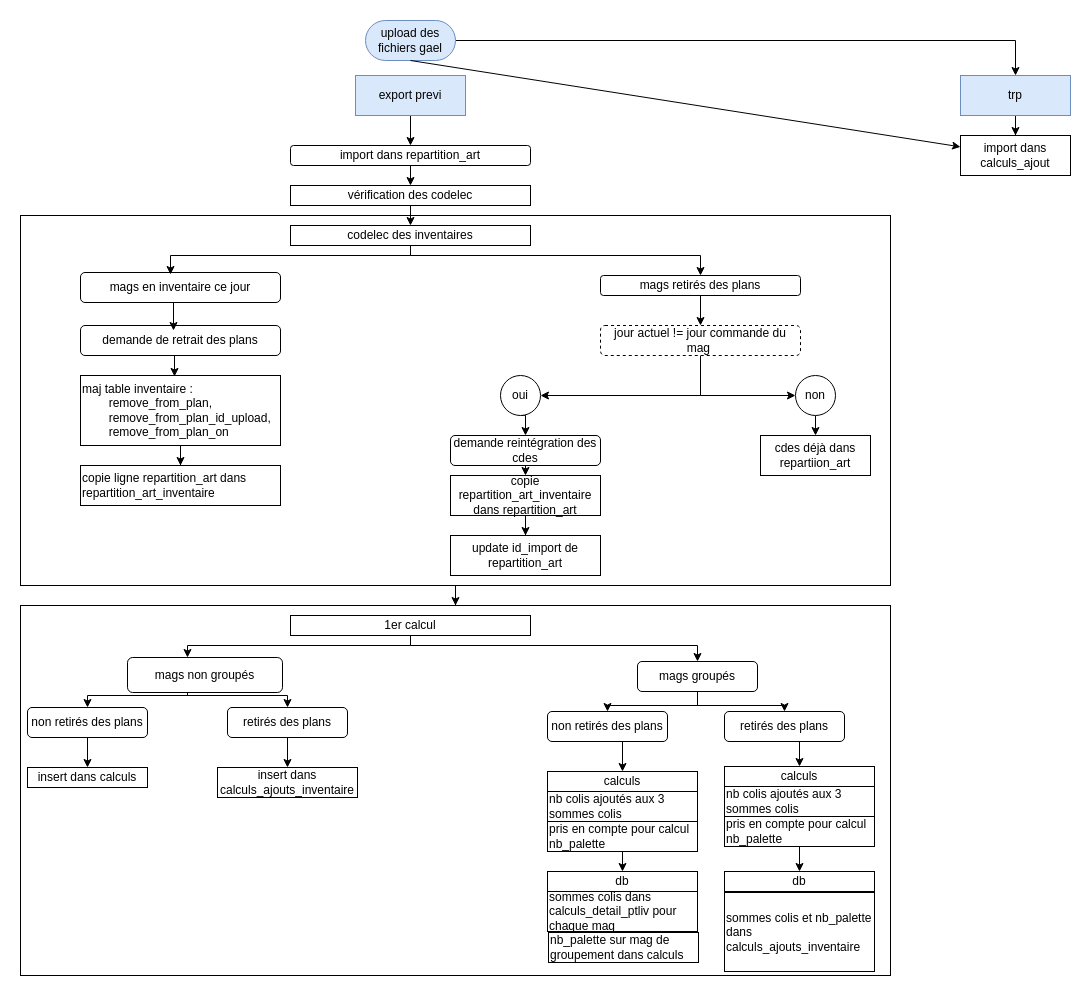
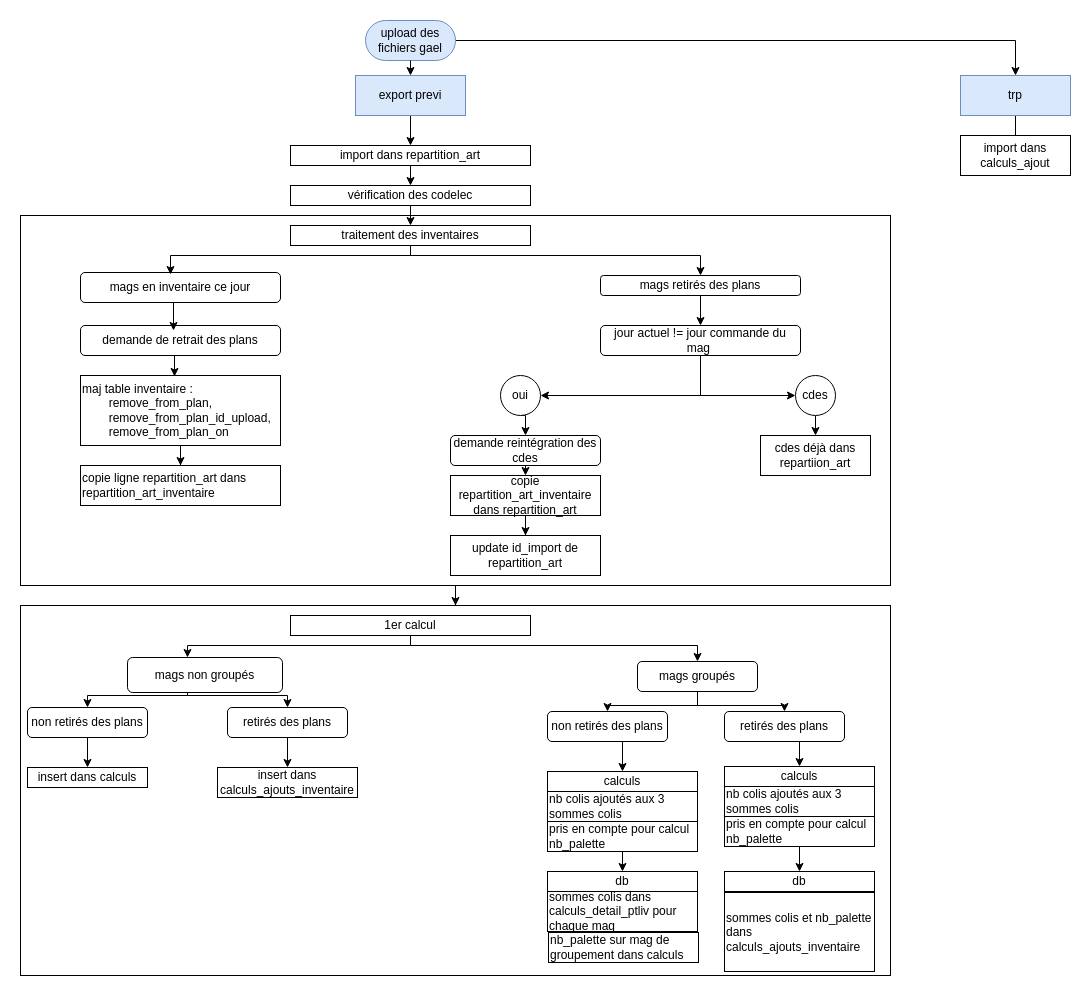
(682, 103) -> (411, 65)
(1016, 127) -> (1016, 130)
(411, 156) -> (411, 156)
(411, 236) -> (411, 236)
(701, 341) -> (701, 341)
(816, 396) -> (816, 396)
